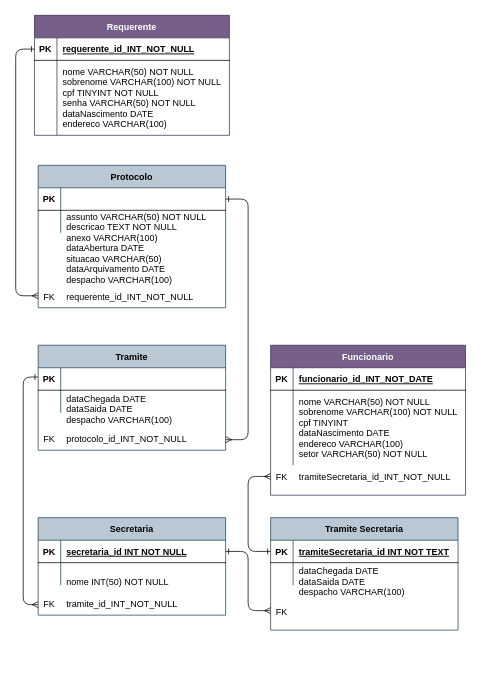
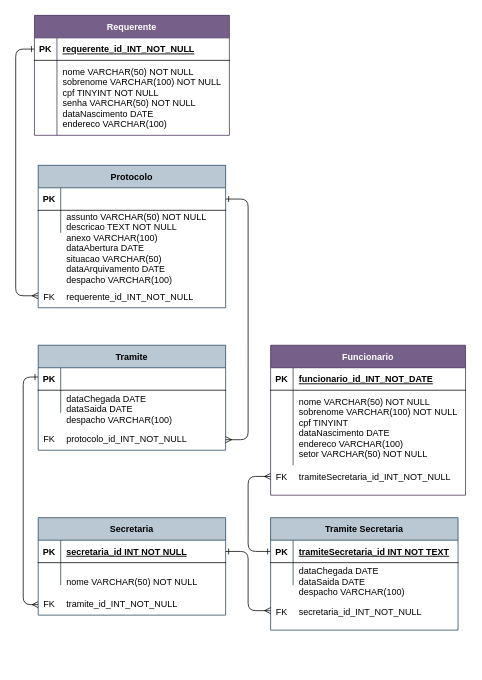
(115, 582) -> (125, 582)
none -> (375, 612)
